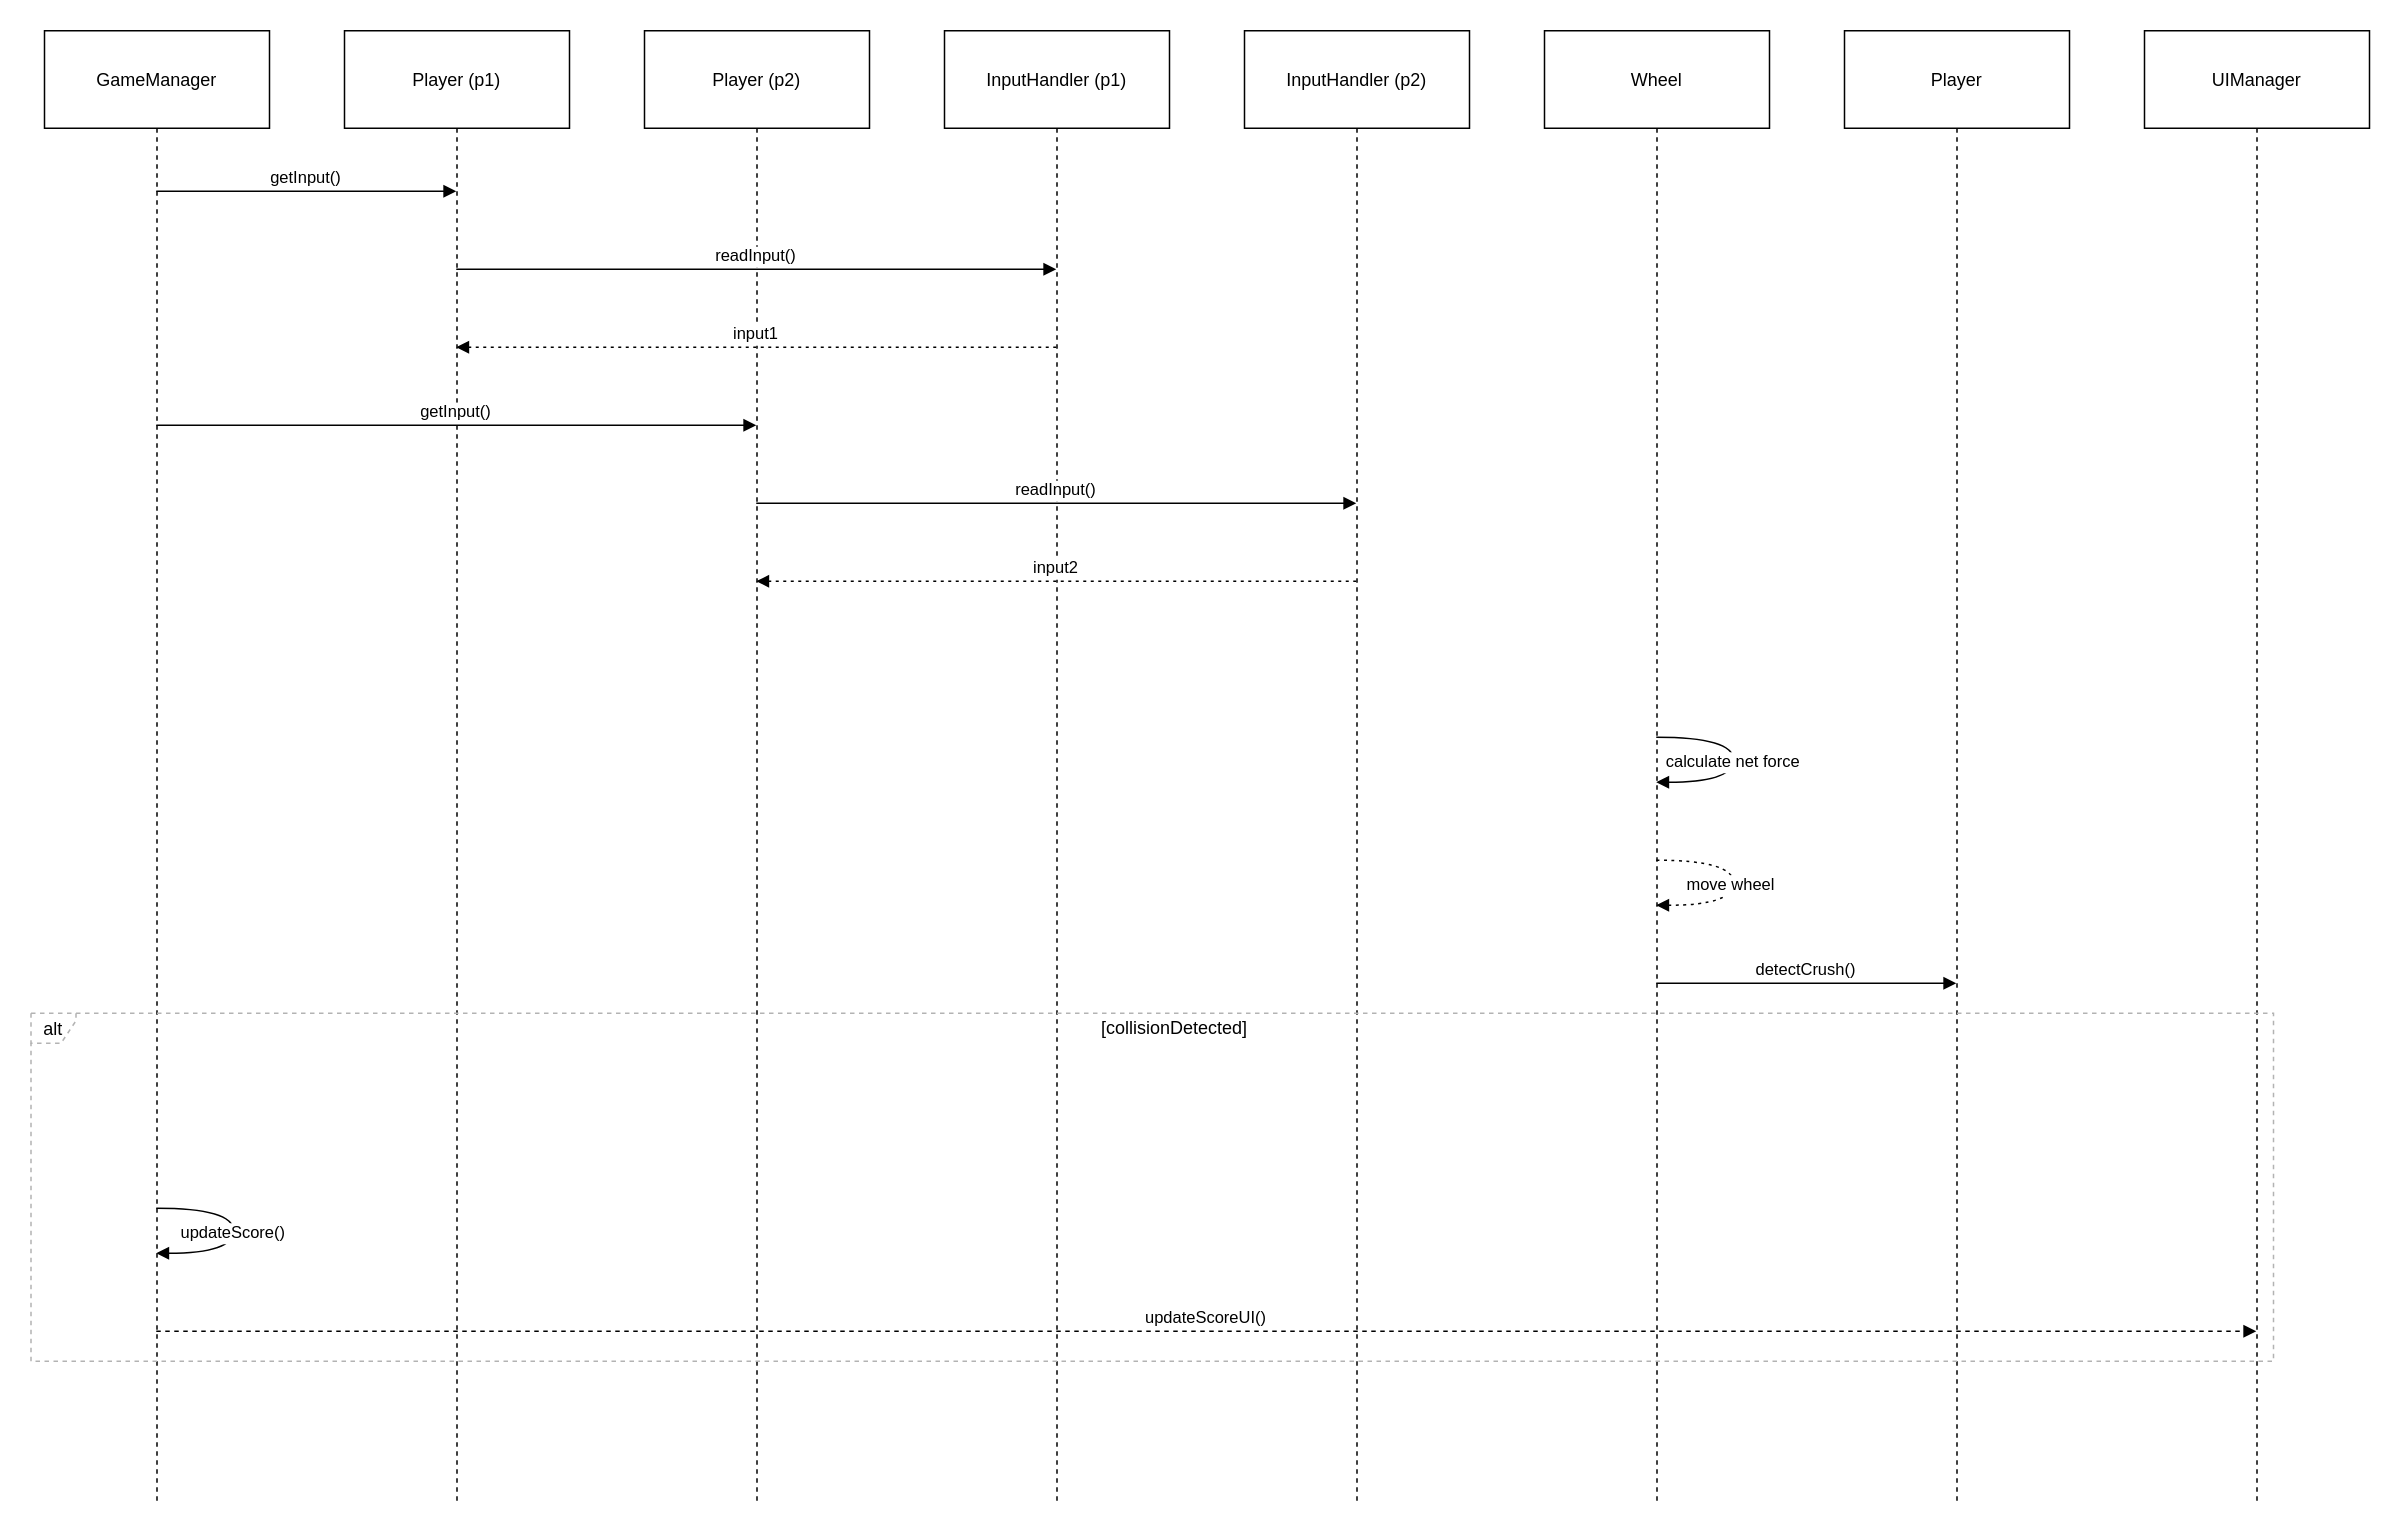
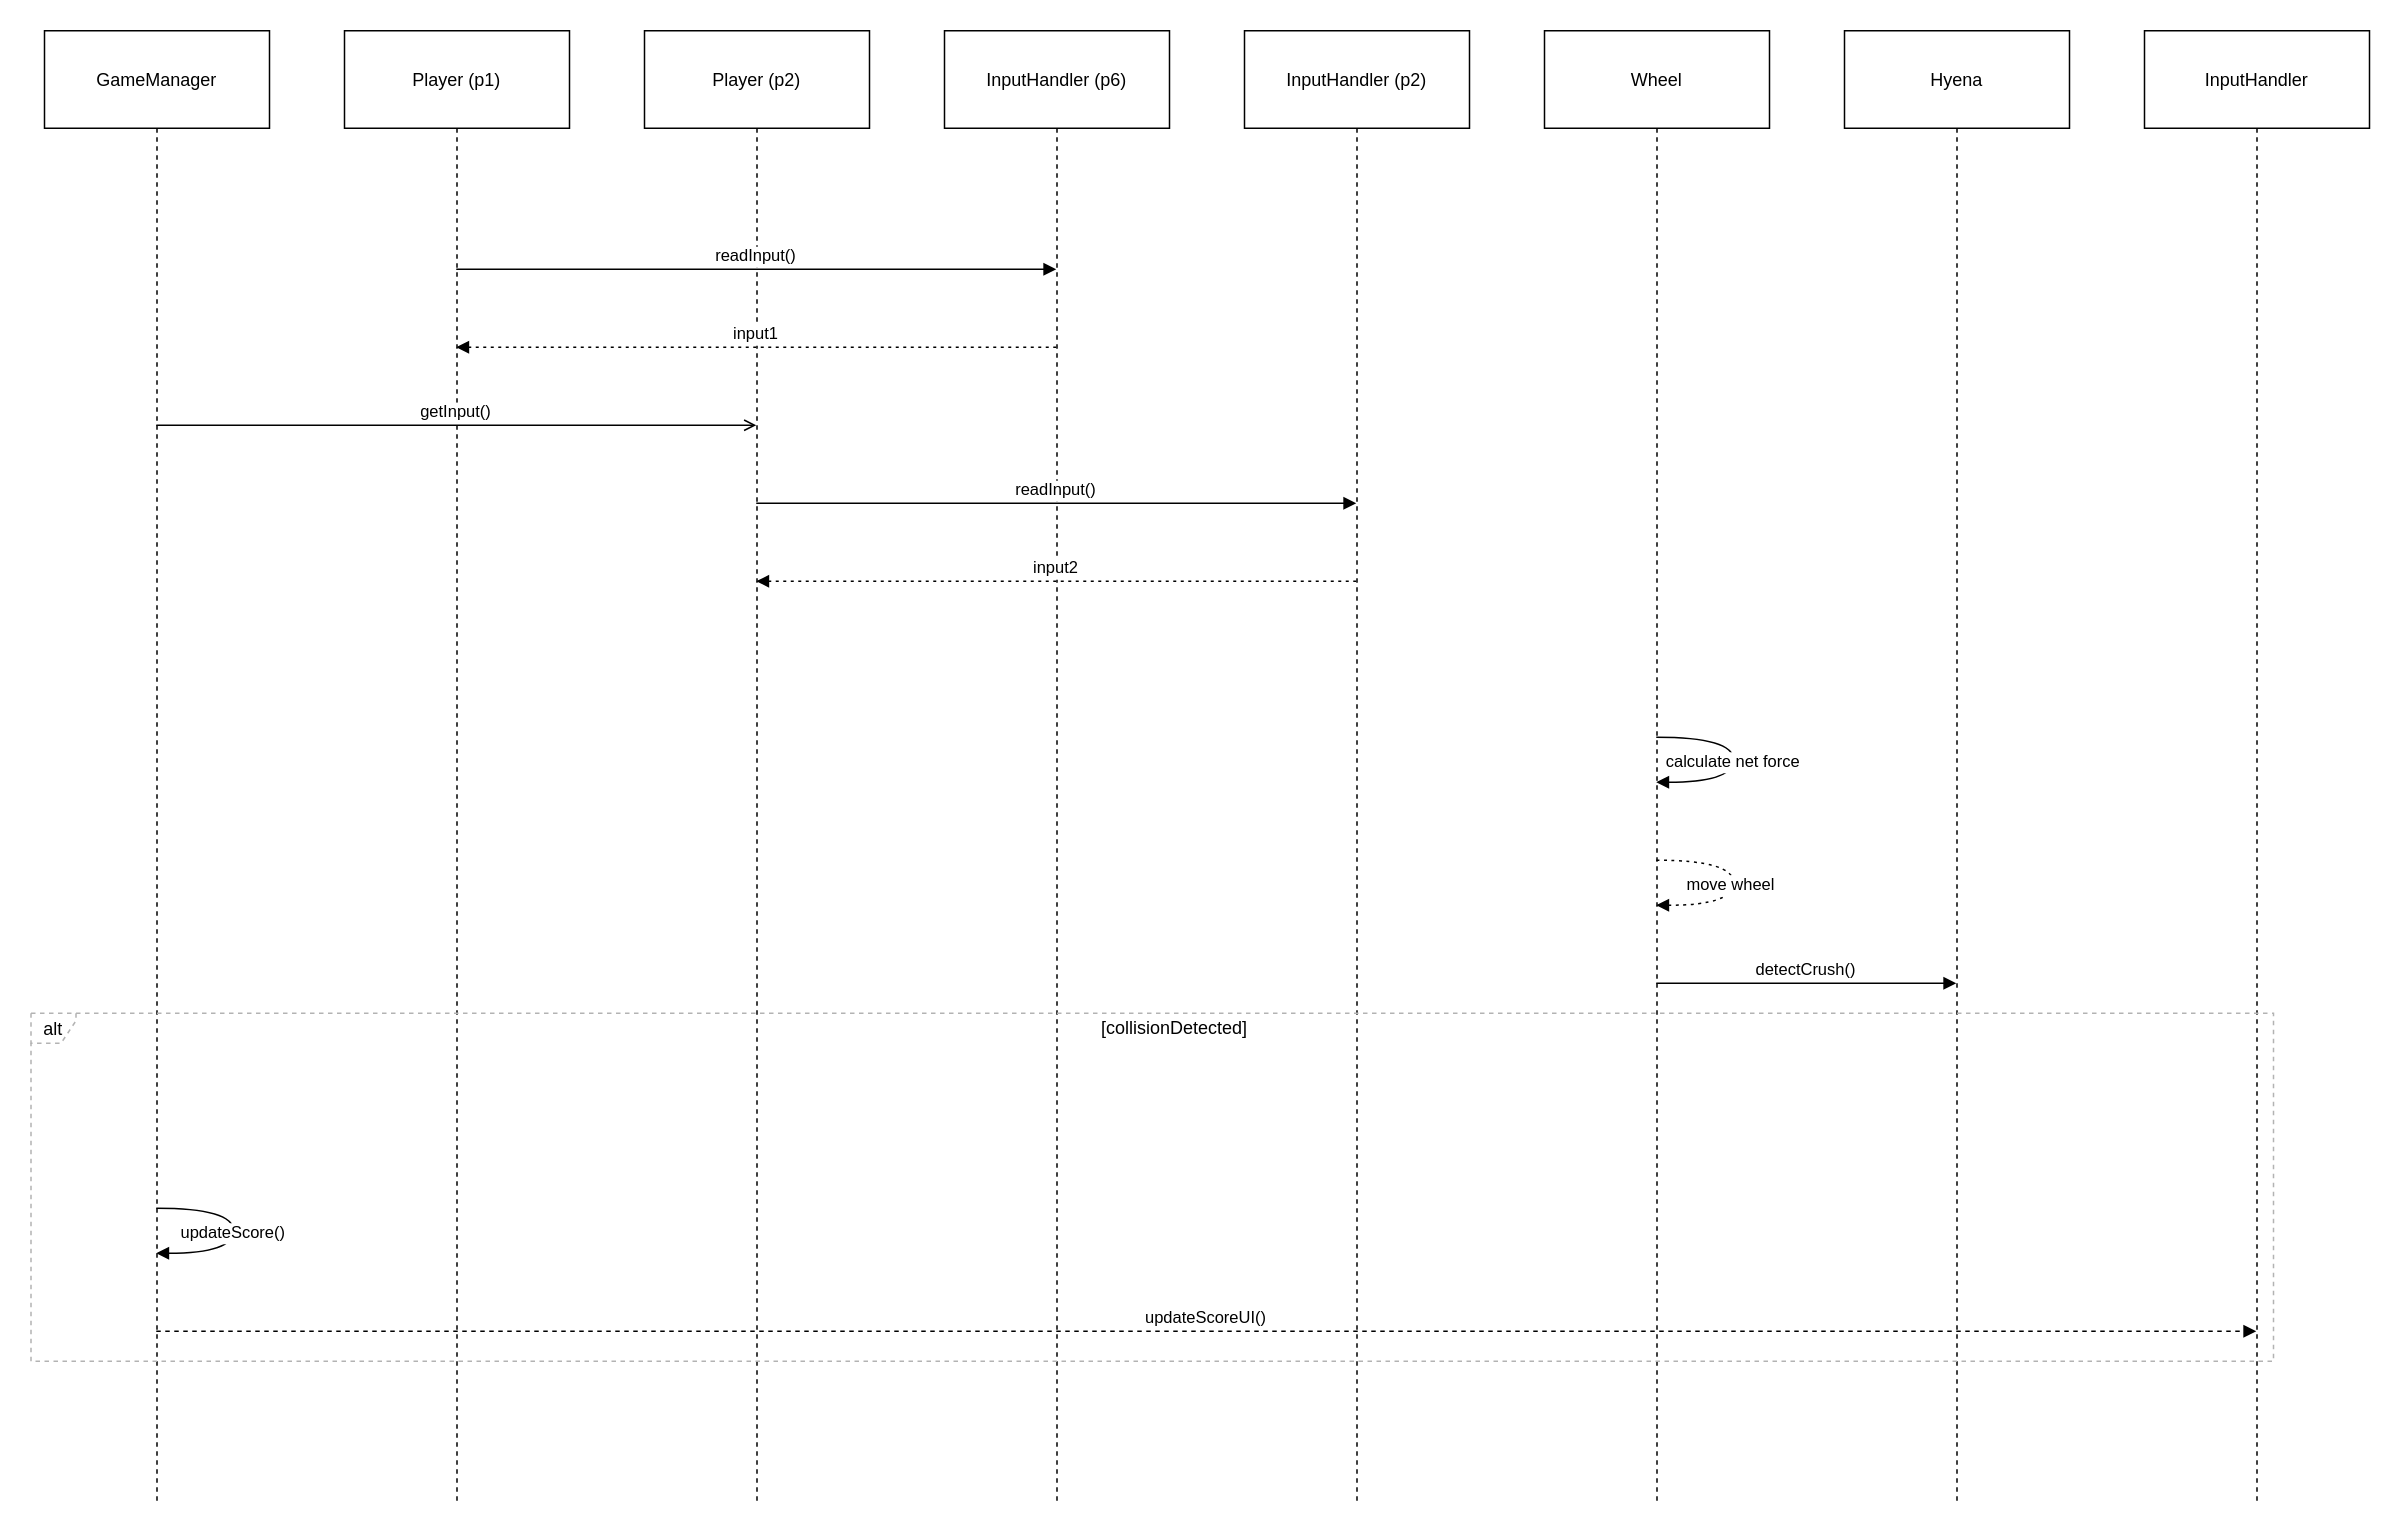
(1057, 80) -> (1057, 80)
(1957, 80) -> (1957, 80)
(2257, 80) -> (2257, 80)
(301, 191) -> none
(742, 425) -> (746, 425)
